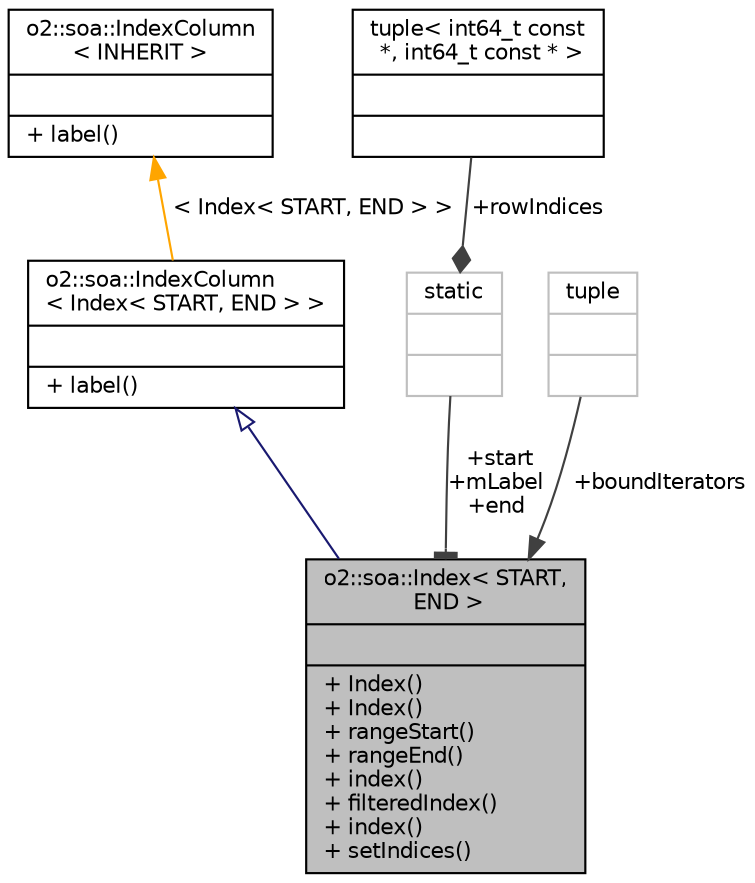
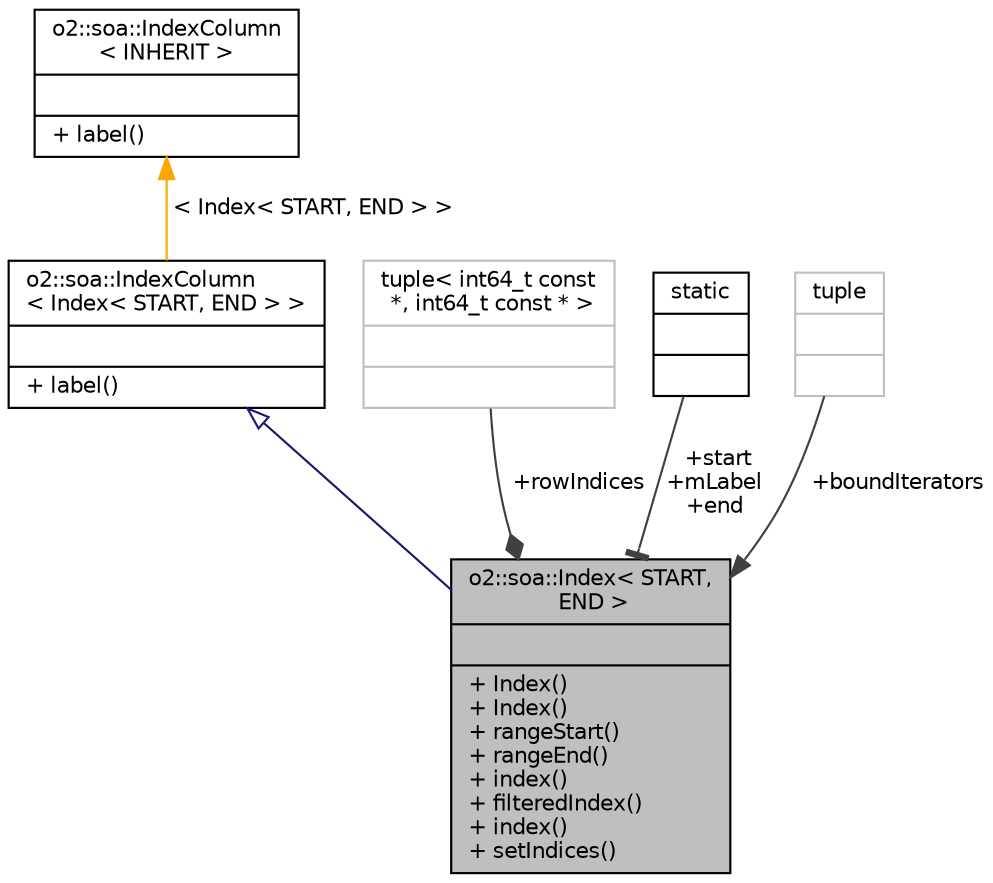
(478, 83) -> (489, 334)
(467, 202) -> (497, 472)
(454, 334) -> (701, 334)
